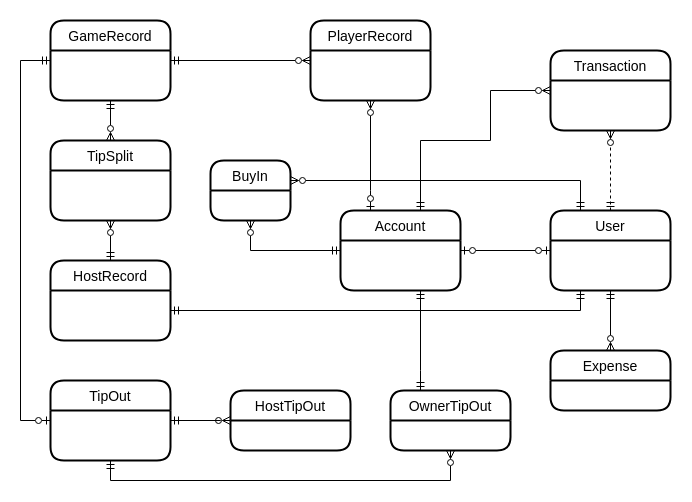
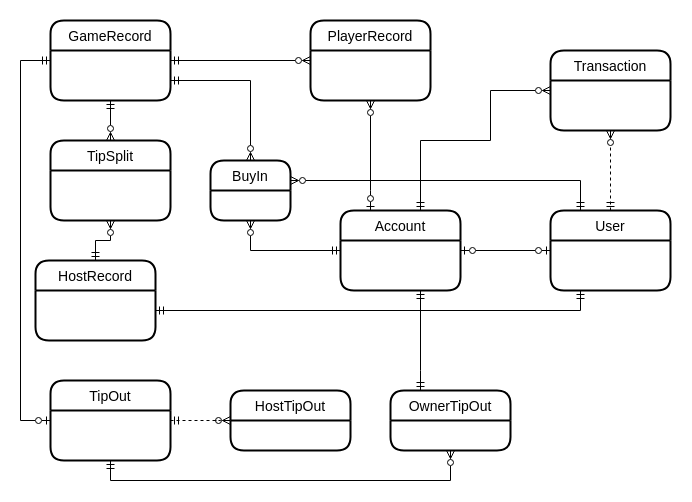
none -> (244, 81)
(111, 301) -> (96, 301)
(611, 313) -> none
(611, 381) -> none
(199, 421) -> (199, 421)
